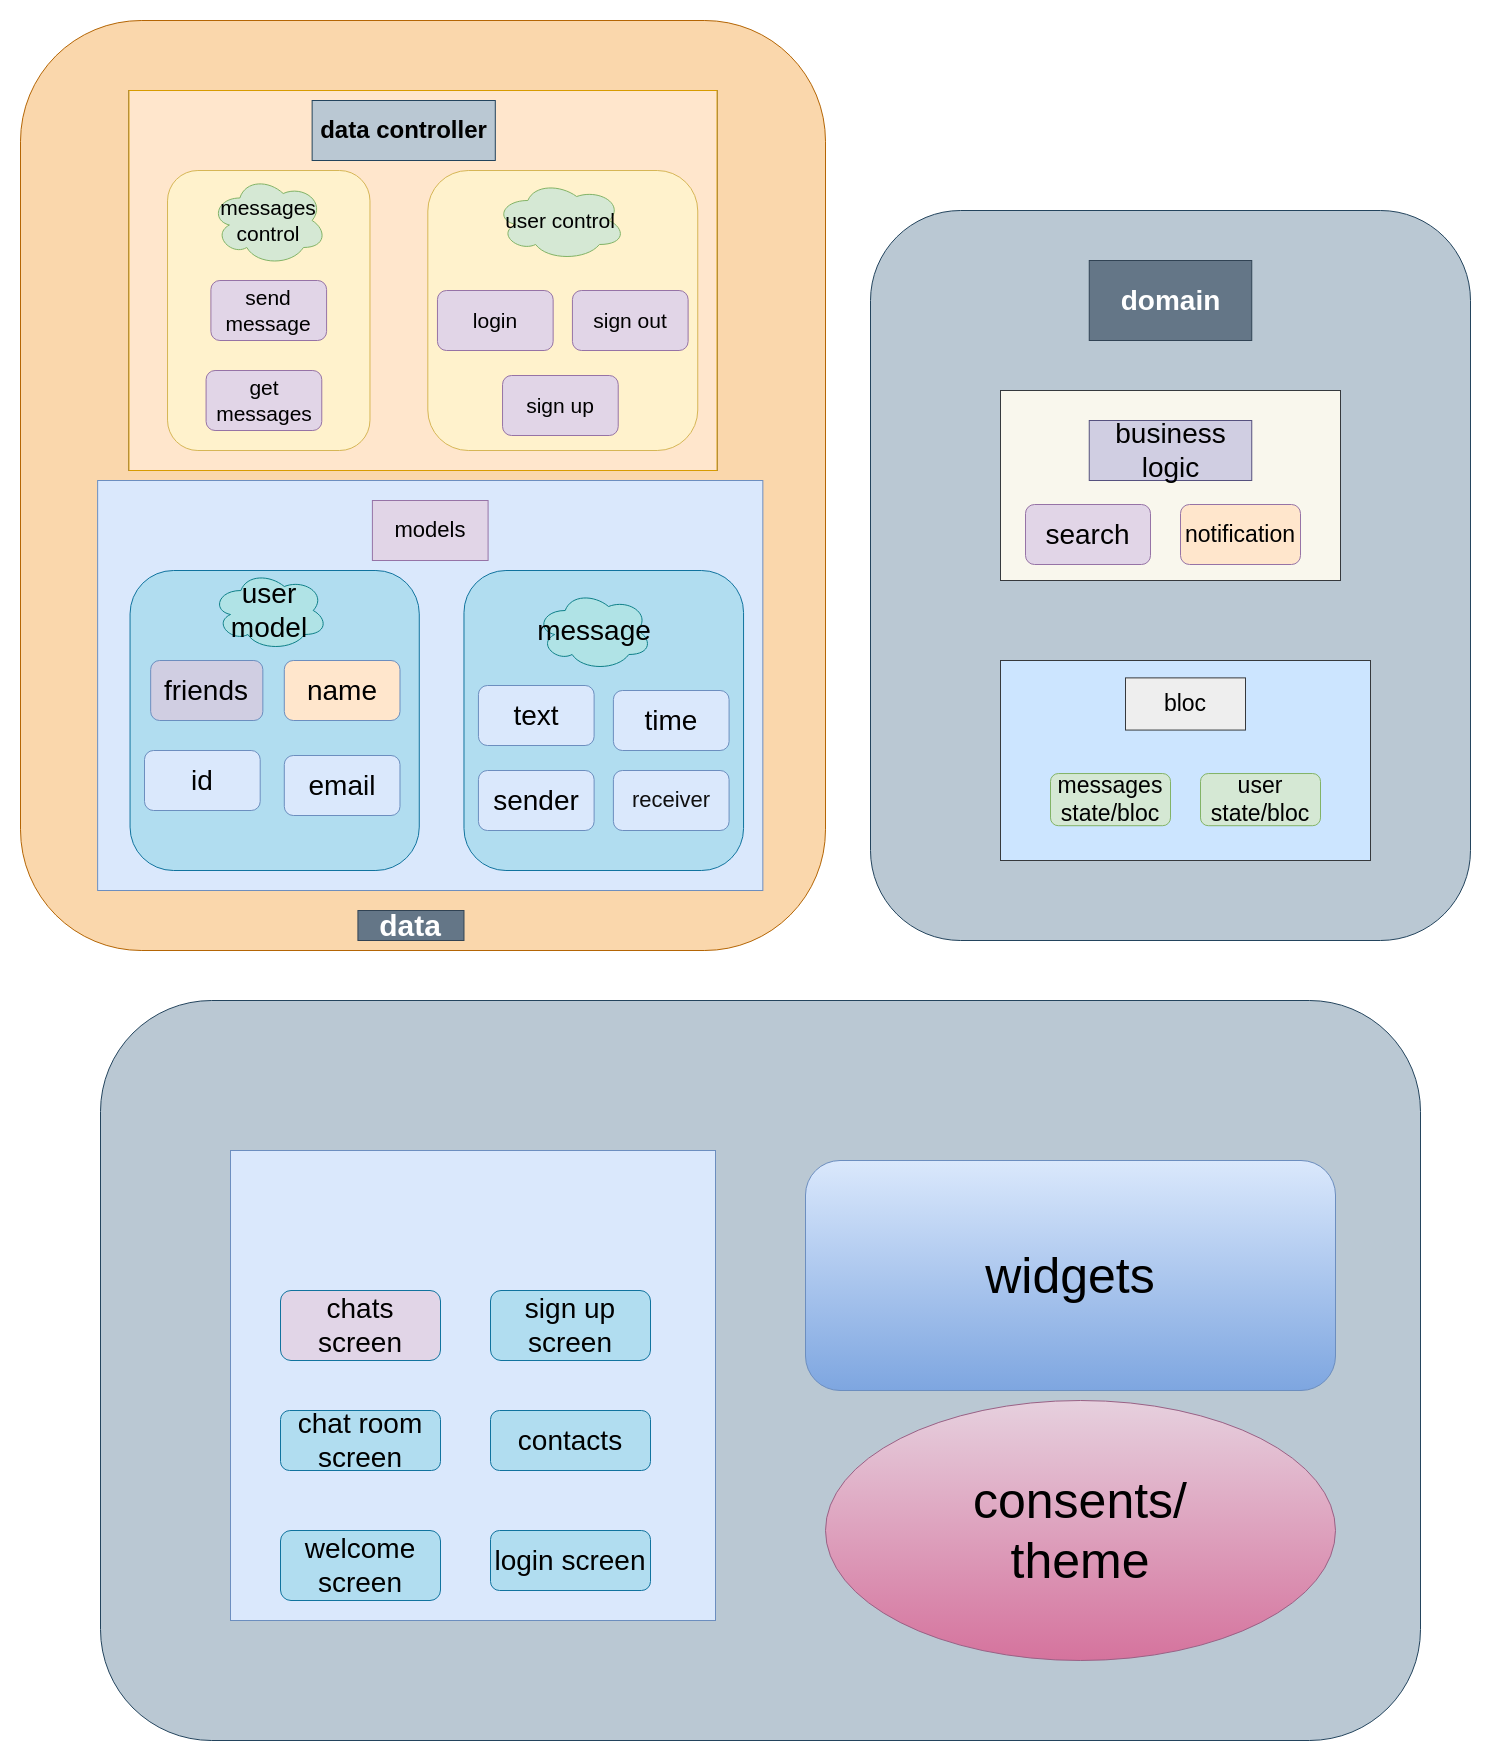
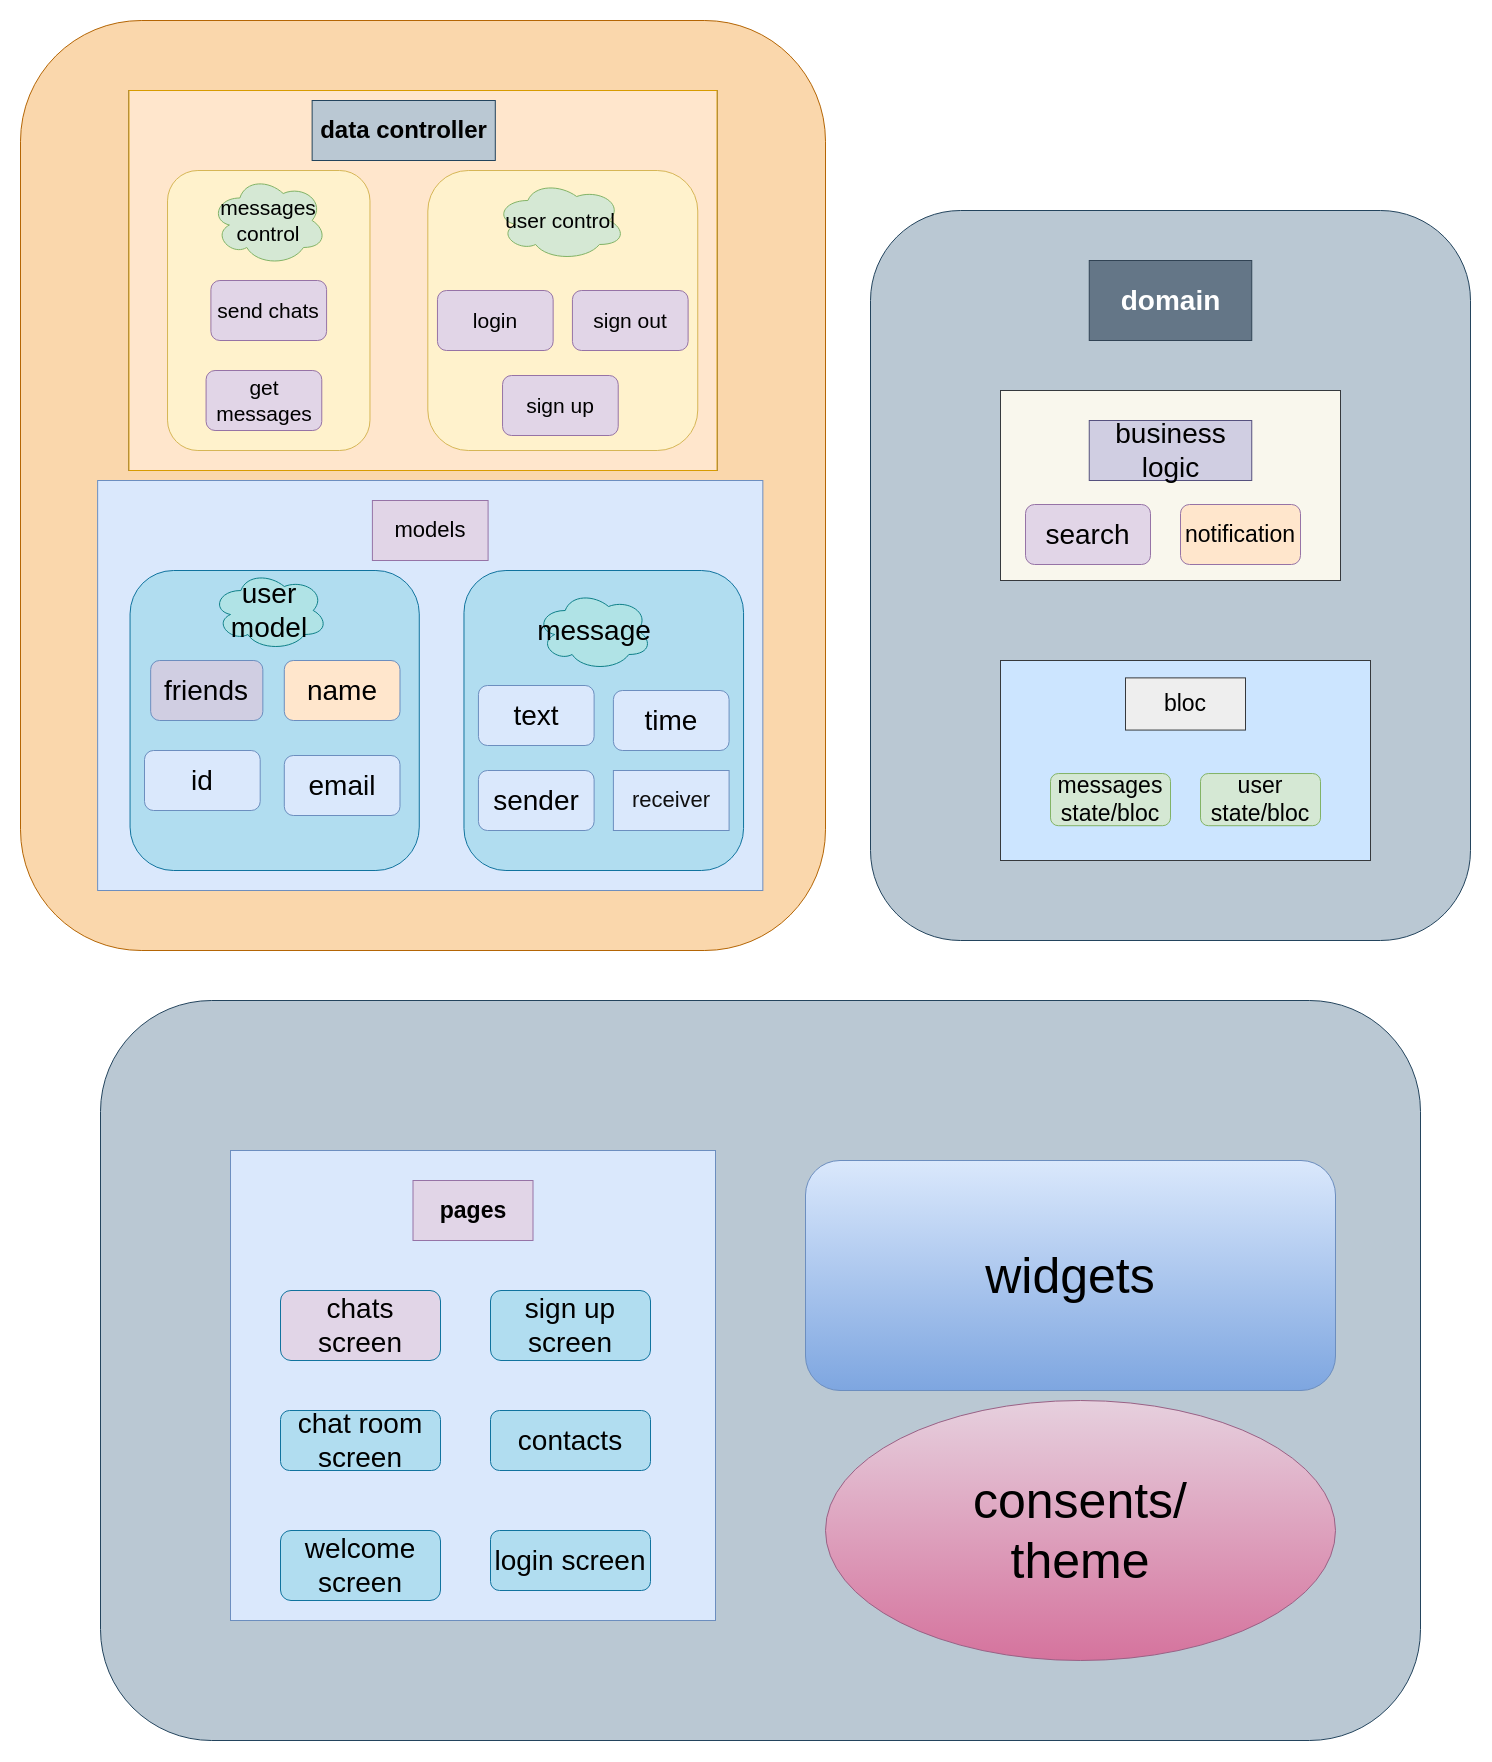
(269, 311) -> (269, 311)
(671, 801) -> (671, 801)
(411, 926) -> none
none -> (473, 1211)
